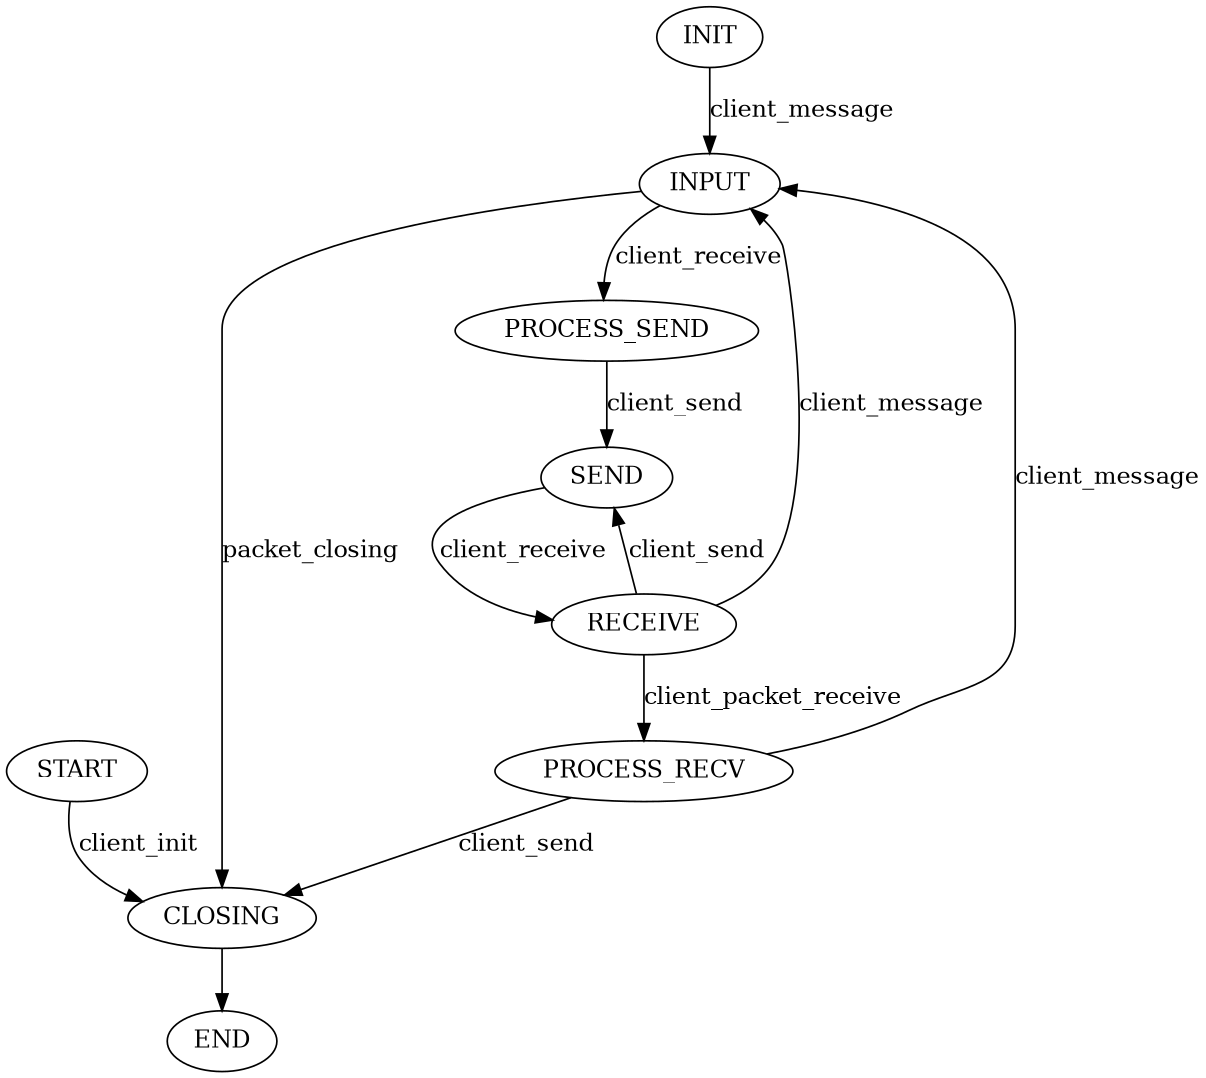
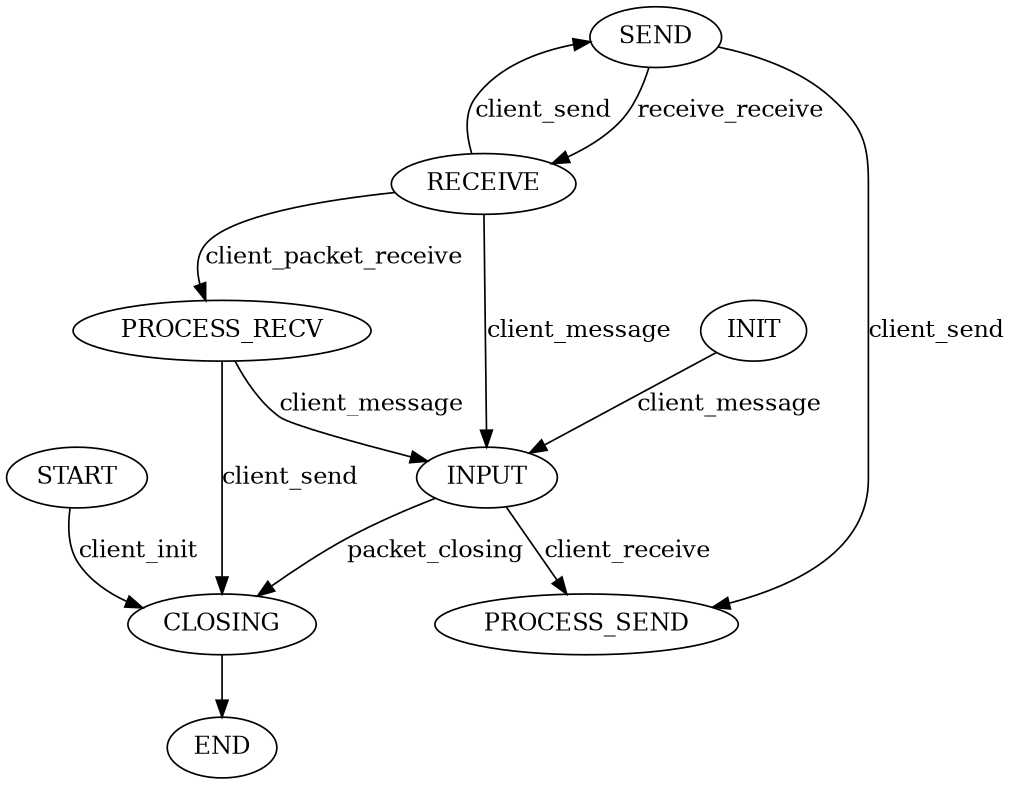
(607, 396) -> (868, 320)
(523, 551) -> (731, 111)
